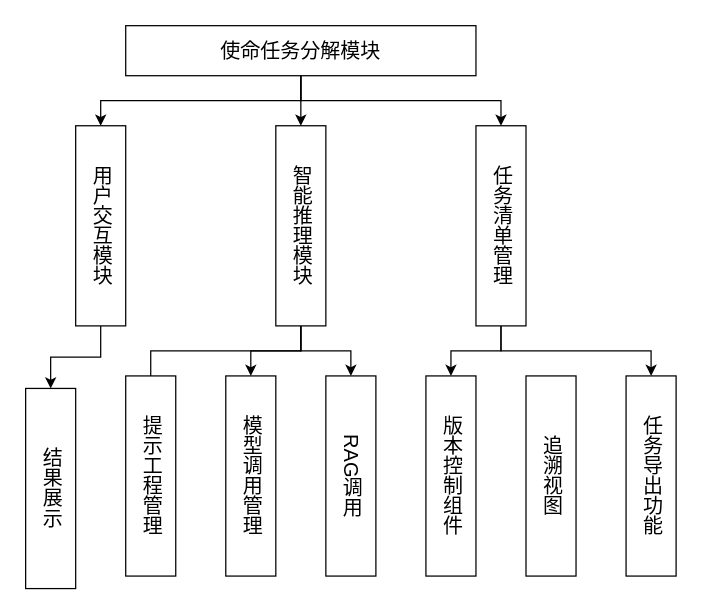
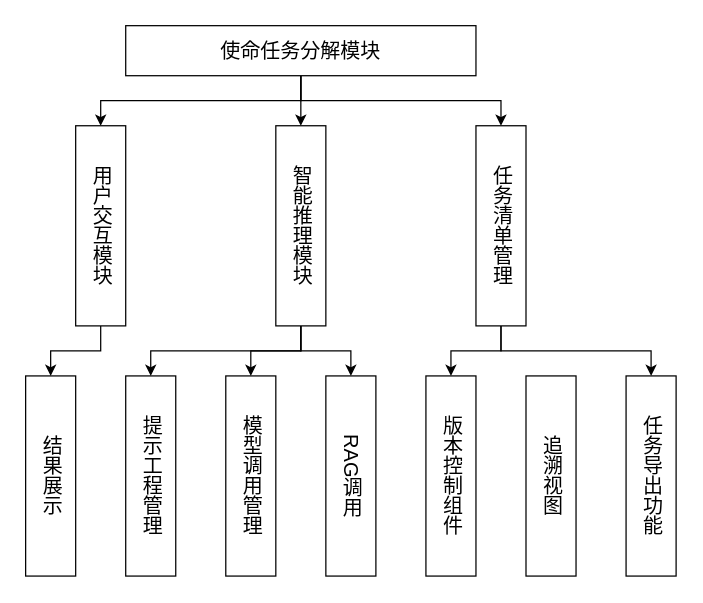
(151, 369) -> (151, 366)
(51, 488) -> (51, 476)
